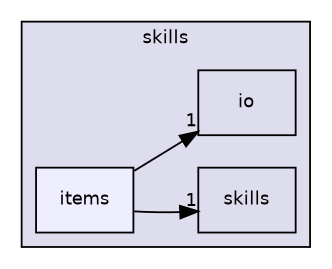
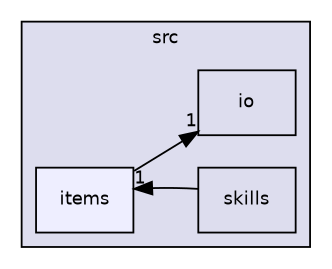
(166, 39) -> (166, 39)
(157, 212) -> (175, 188)
